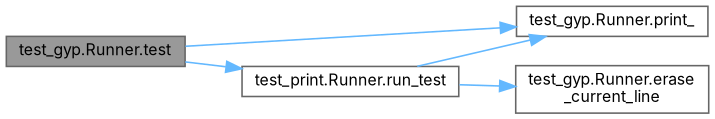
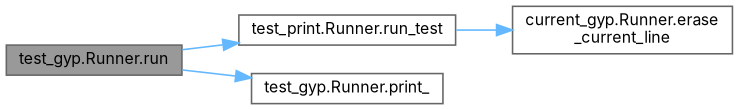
(96, 51) -> (94, 60)
(474, 53) -> none
(612, 89) -> (622, 30)
